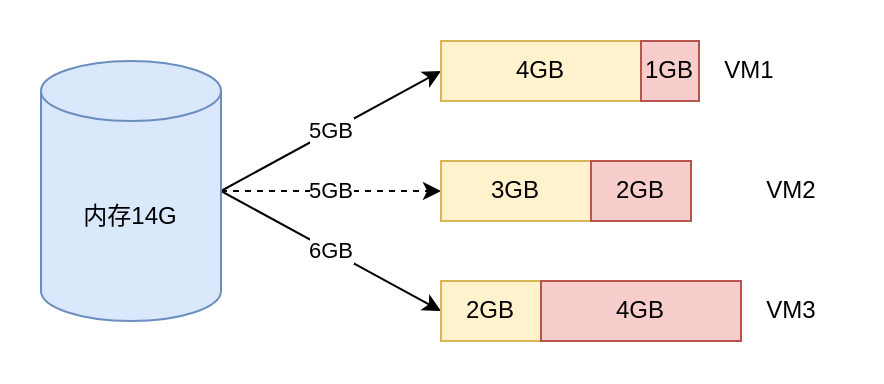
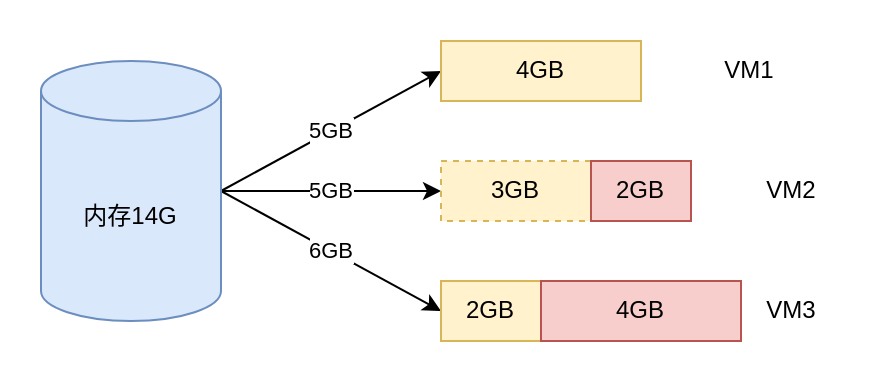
(670, 71) -> none
(267, 191) -> (267, 191)
(516, 191) -> (516, 191)
